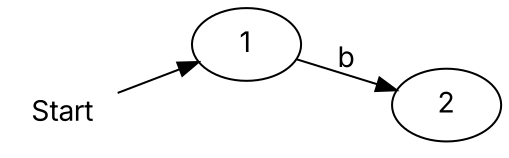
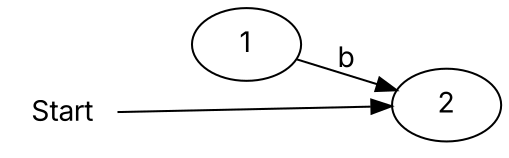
(148, 81) -> (244, 109)
